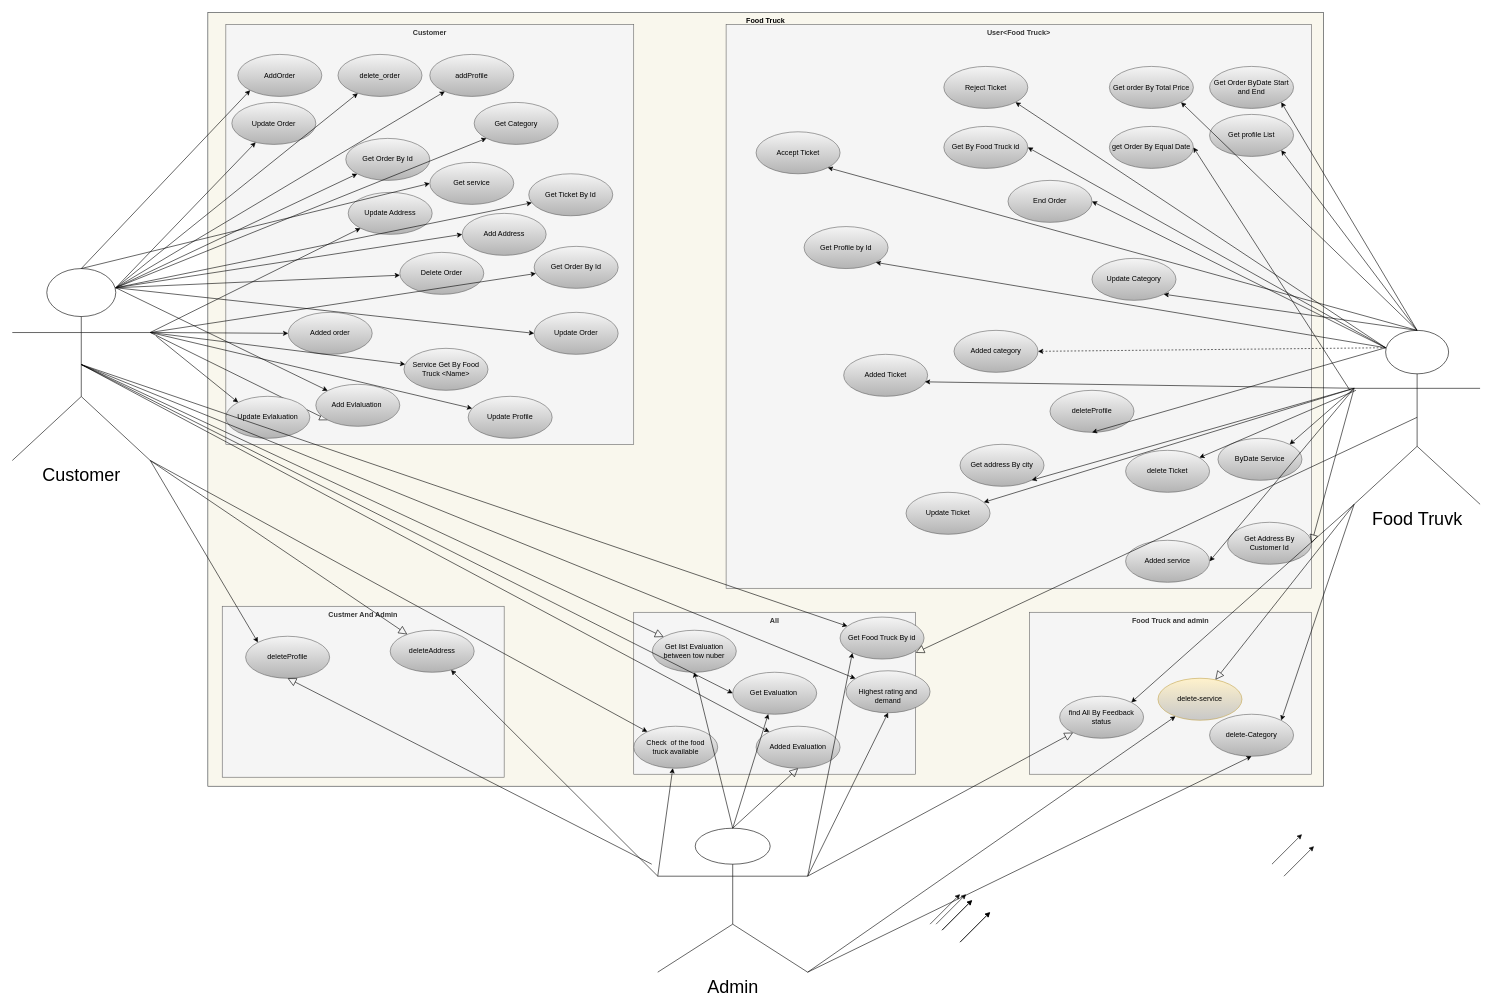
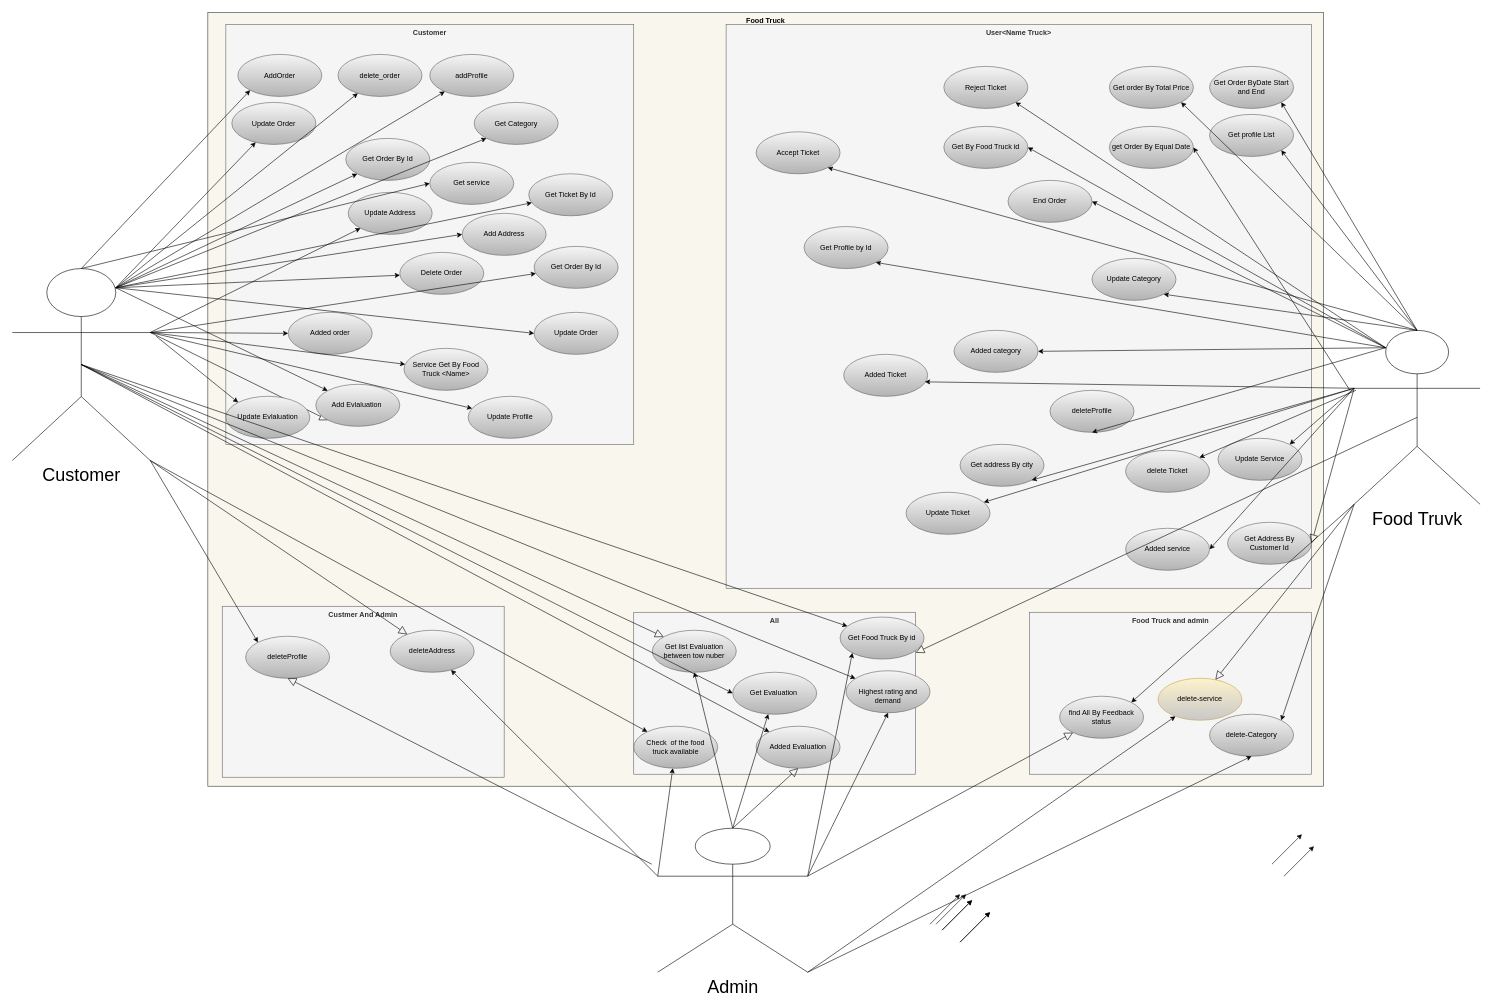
(1019, 33) -> (1019, 33)
(1211, 350) -> (1211, 350)
(1260, 459) -> (1260, 459)
(1168, 561) -> (1168, 549)
